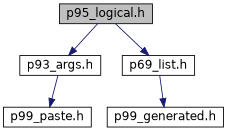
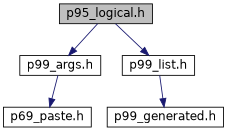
(60, 65) -> (60, 65)
(158, 65) -> (158, 65)
(47, 117) -> (47, 117)
